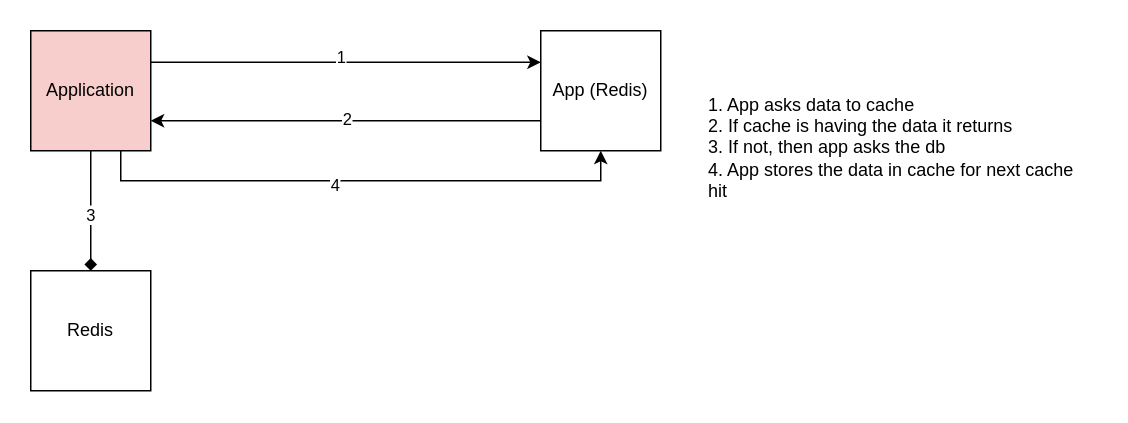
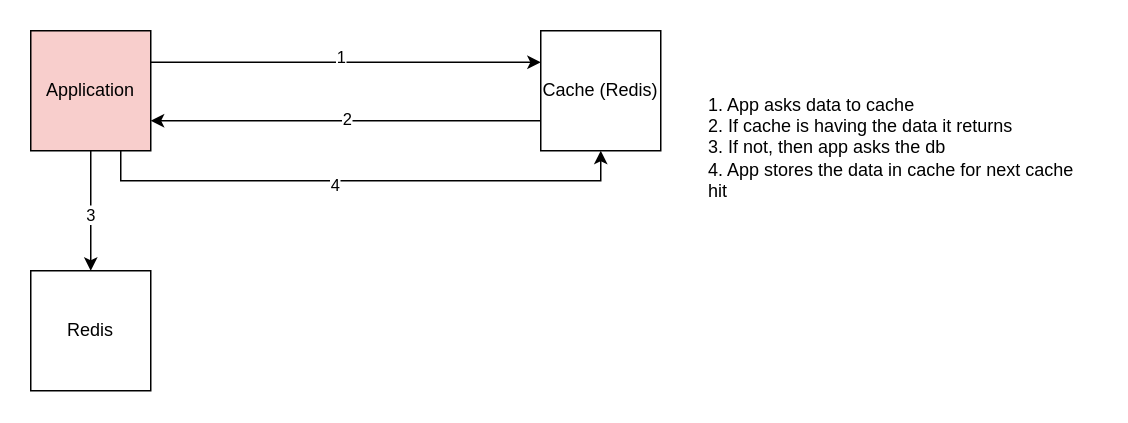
(601, 91) -> (601, 91)
(91, 258) -> (91, 259)
